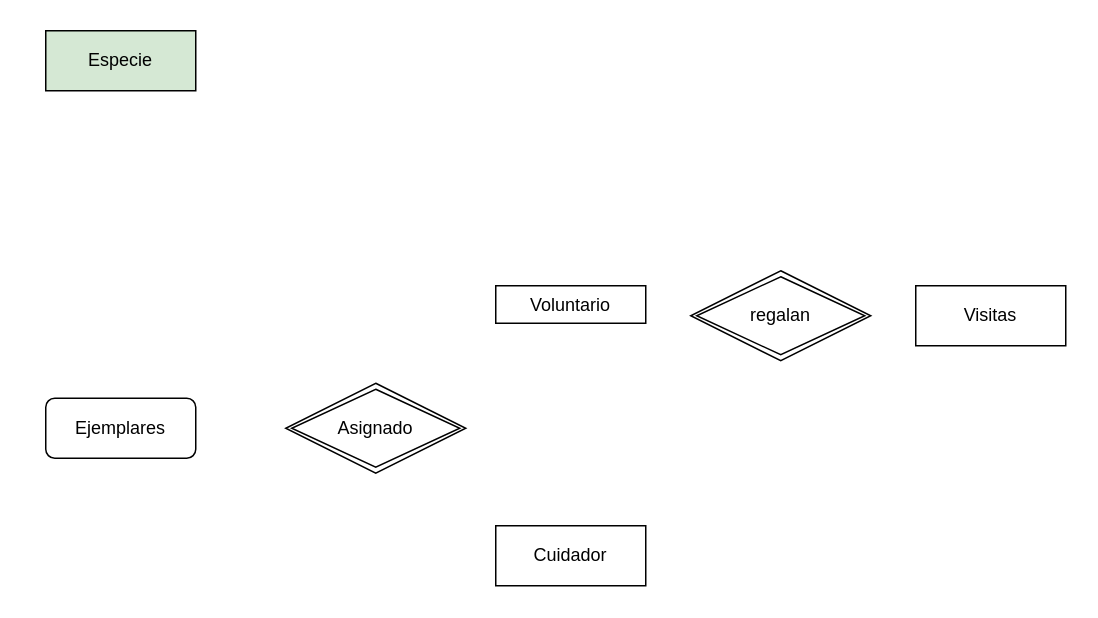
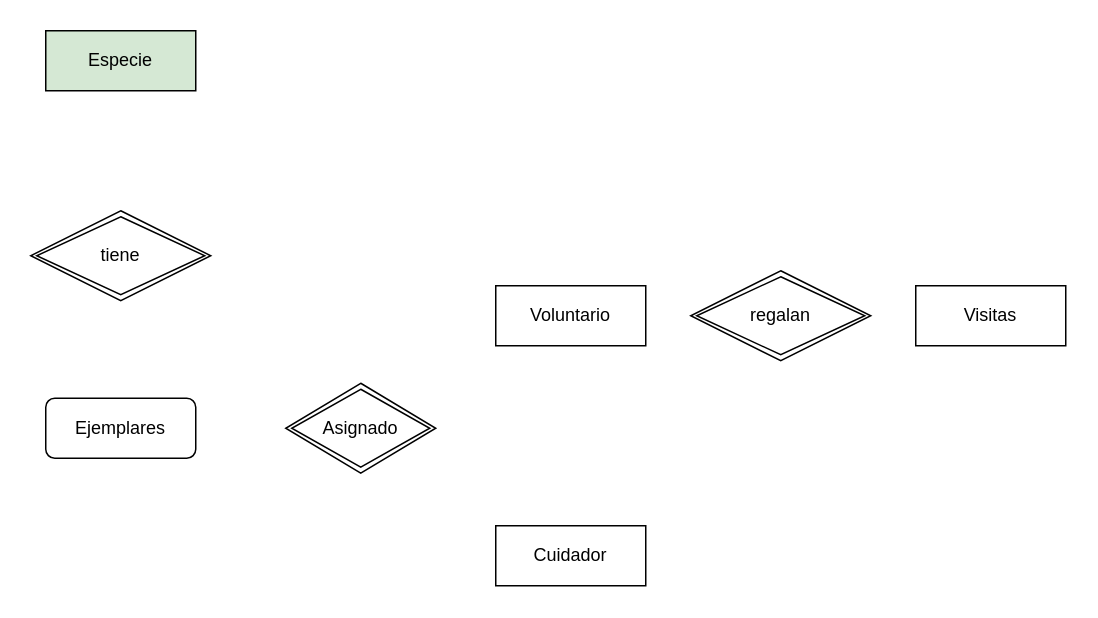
none -> (121, 256)
(571, 305) -> (571, 316)
(376, 428) -> (361, 428)
